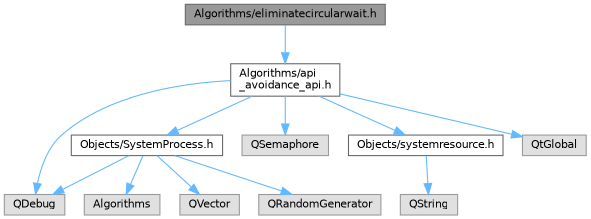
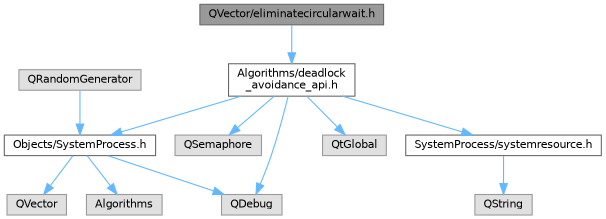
(285, 15) -> (292, 15)
(285, 80) -> (292, 80)
(426, 145) -> (504, 145)
(228, 173) -> (80, 107)
